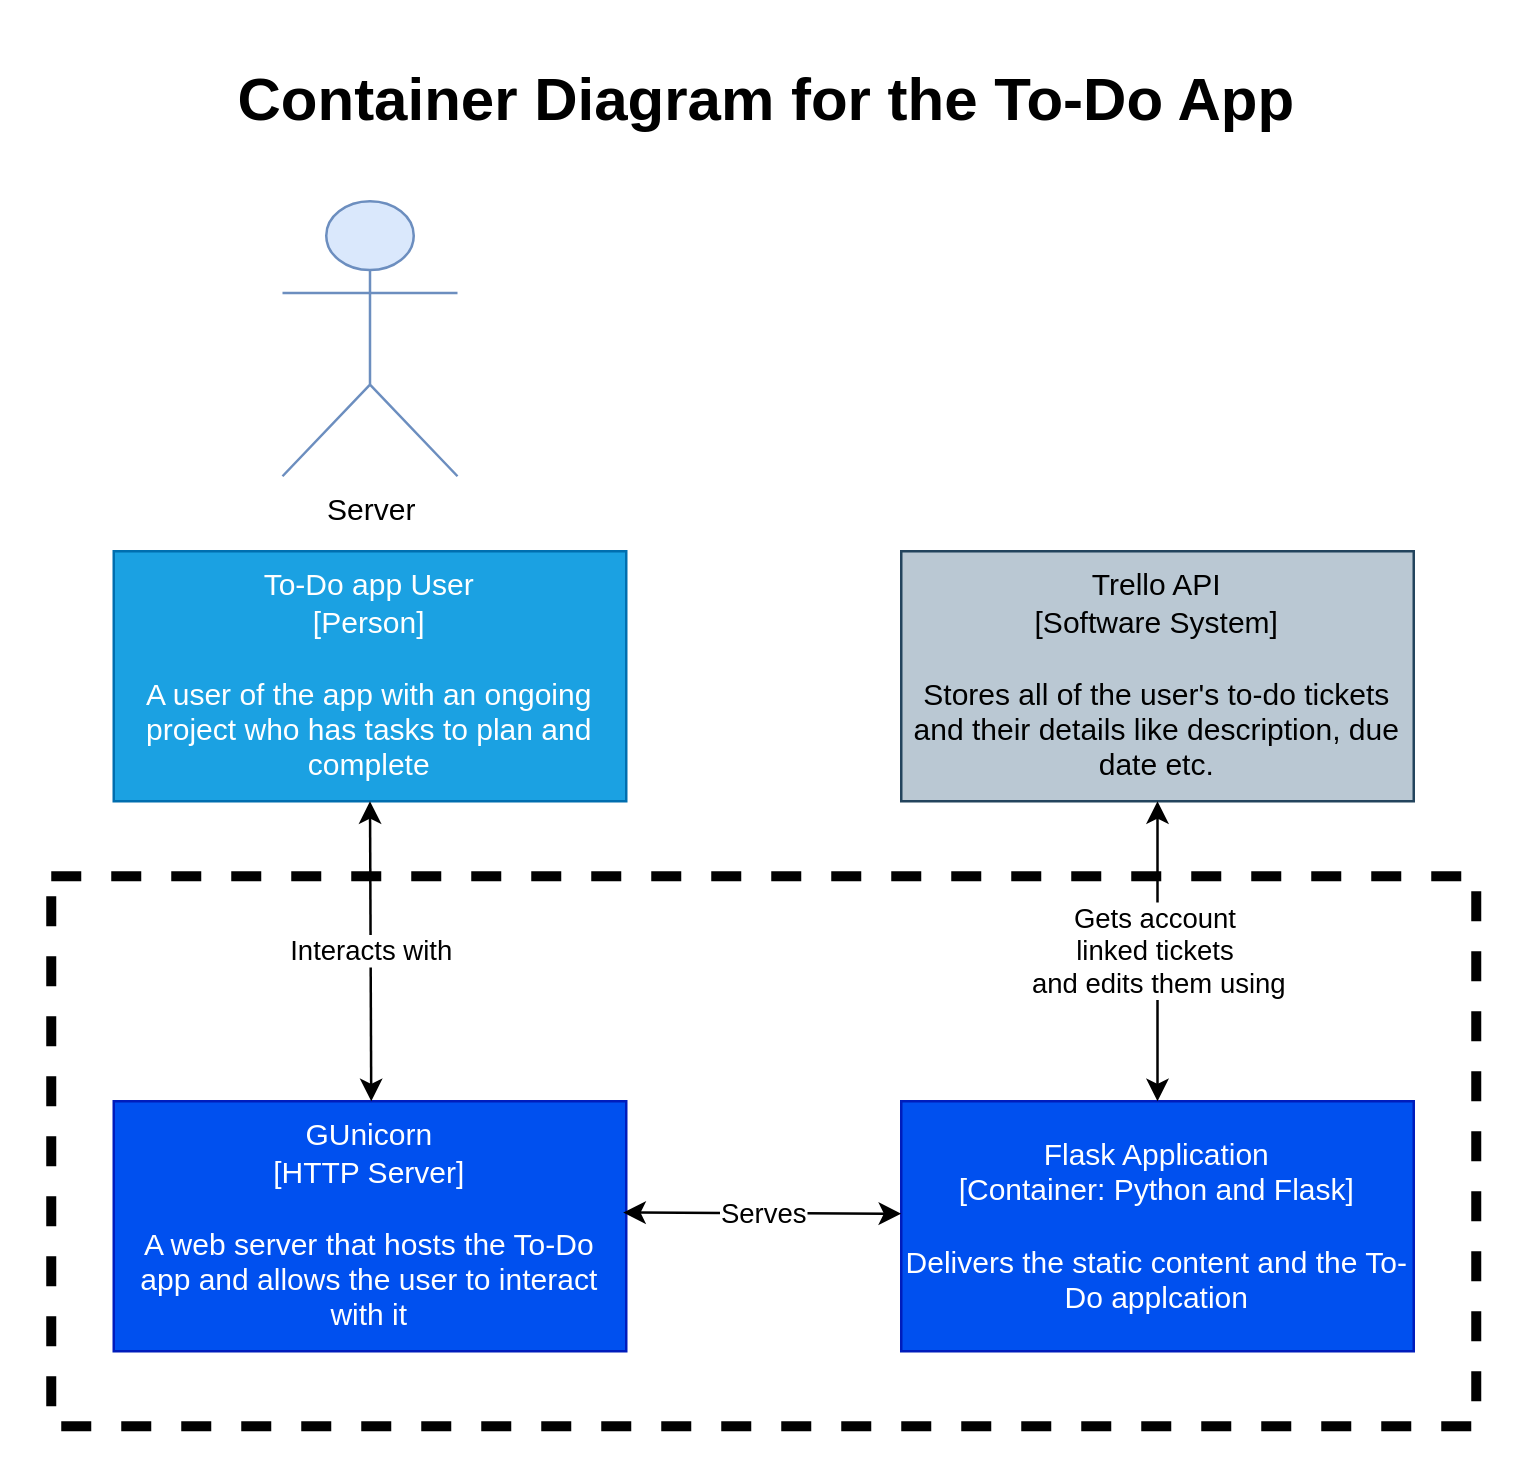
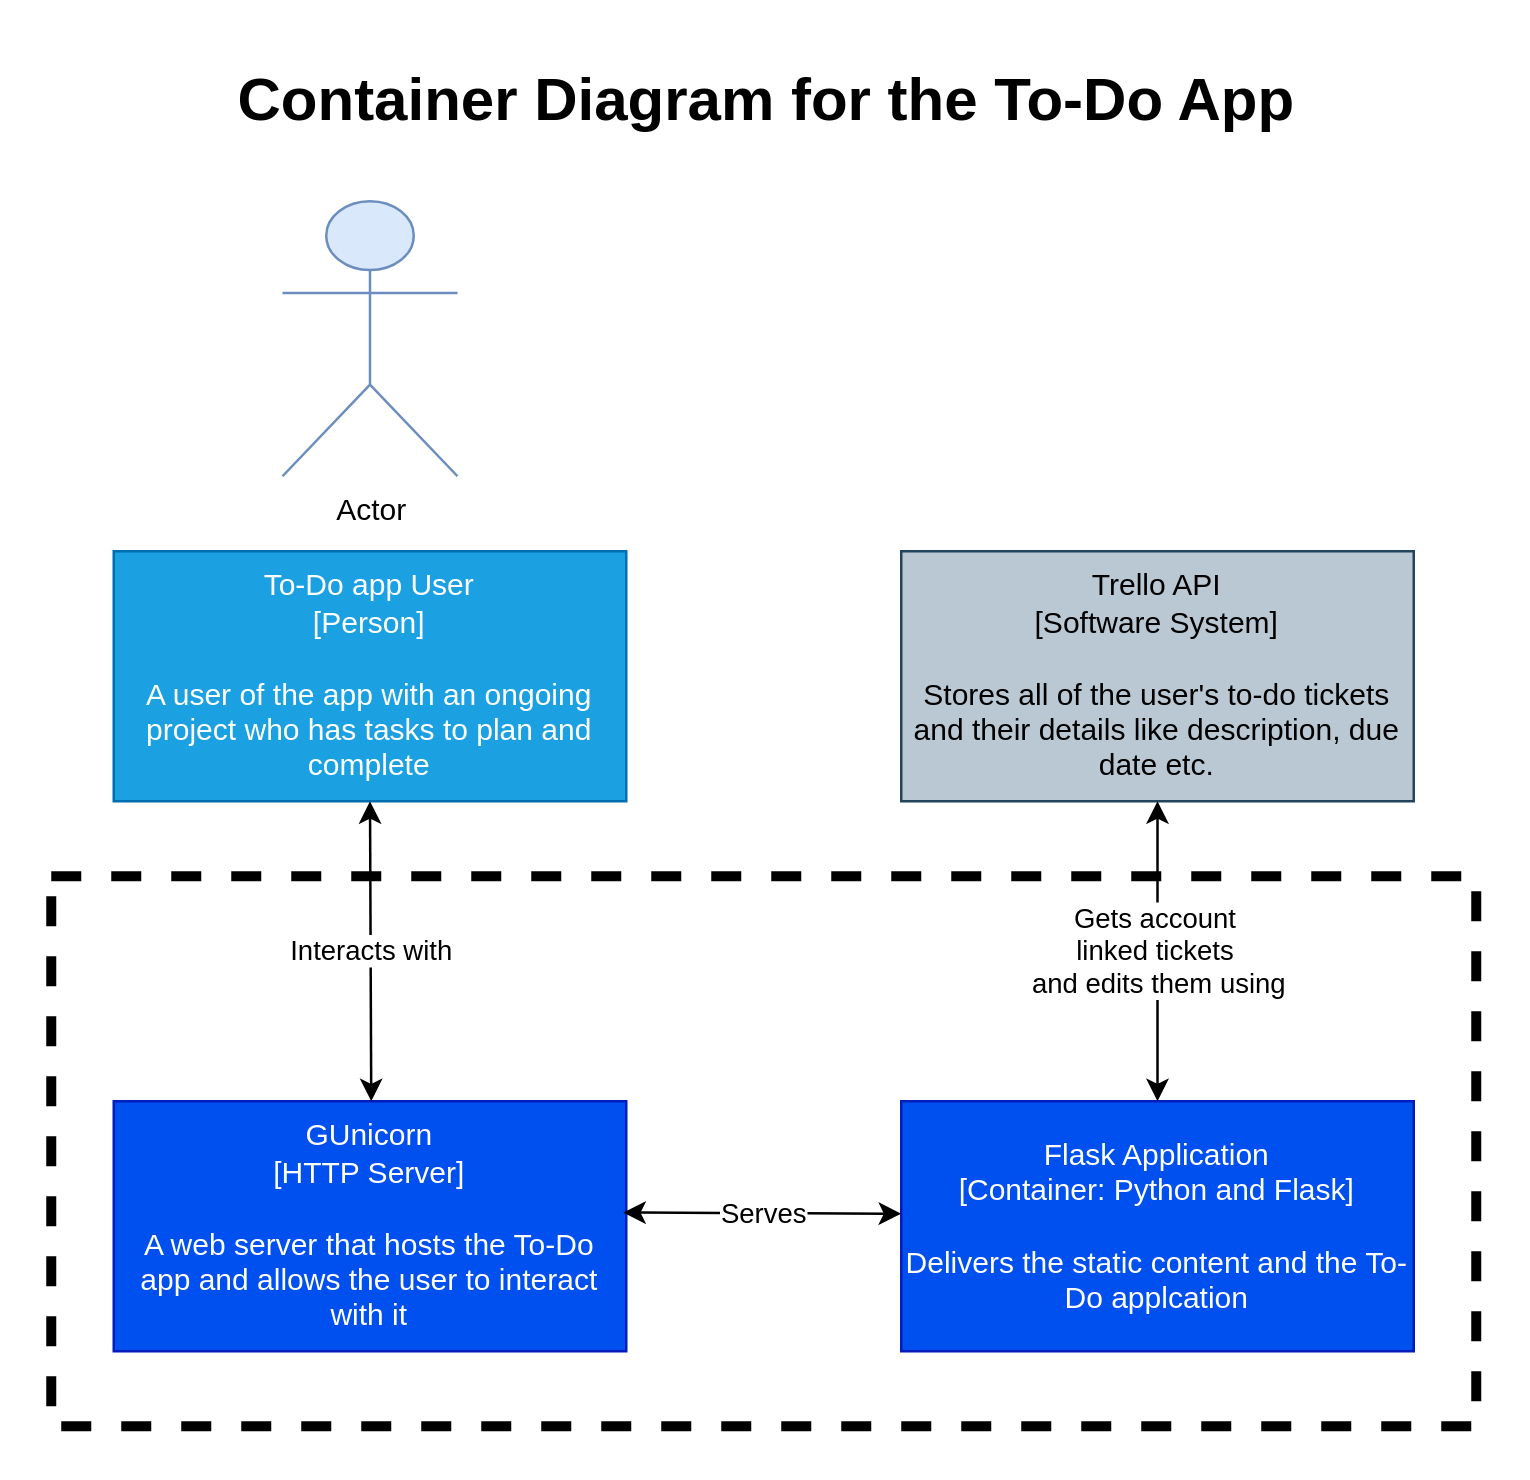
(373, 512) -> (373, 512)
